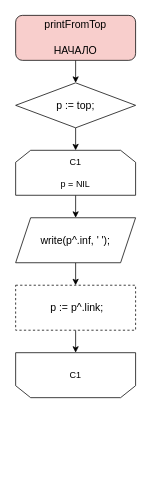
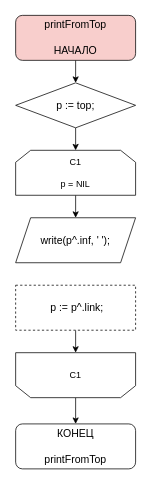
(75, 271) -> none
none -> (75, 408)
none -> (75, 447)
